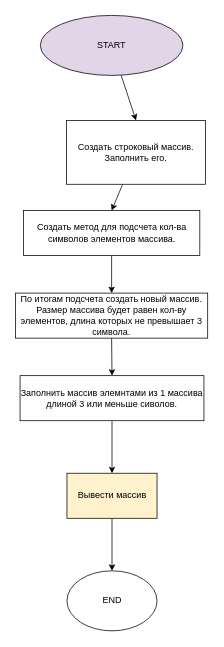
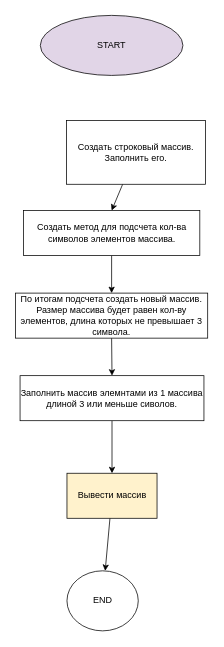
(128, 95) -> none
(112, 600) -> (102, 600)
